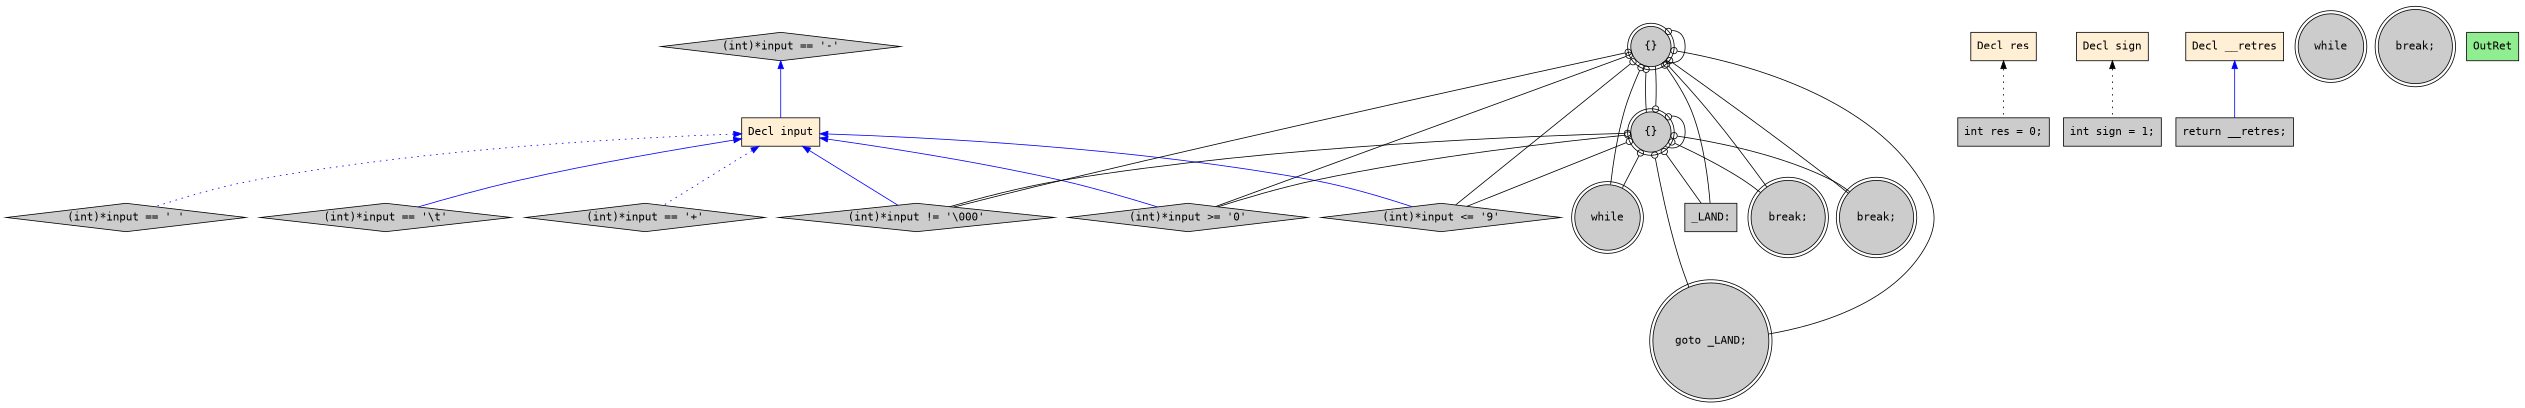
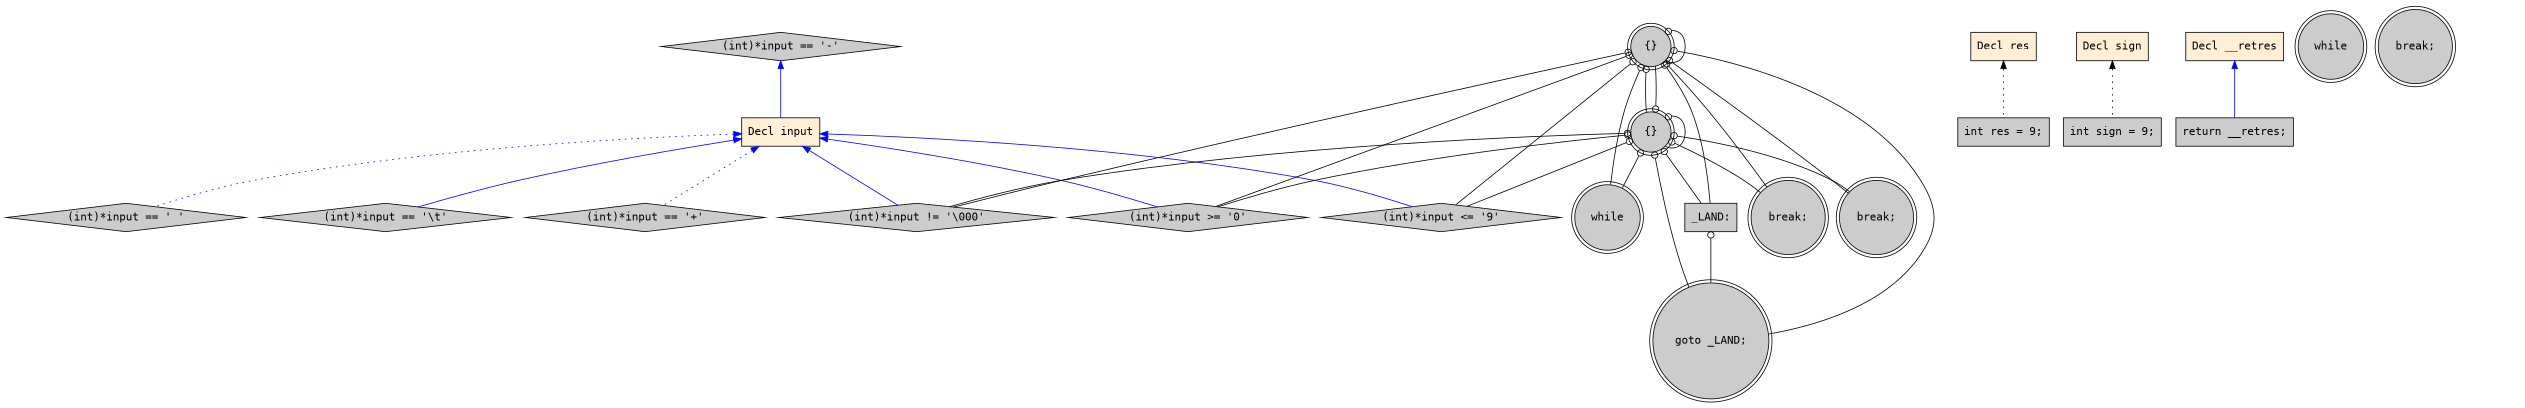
(2493, 47) -> none
(2004, 132) -> (2004, 132)
(2112, 132) -> (2112, 132)
none -> (1711, 260)
